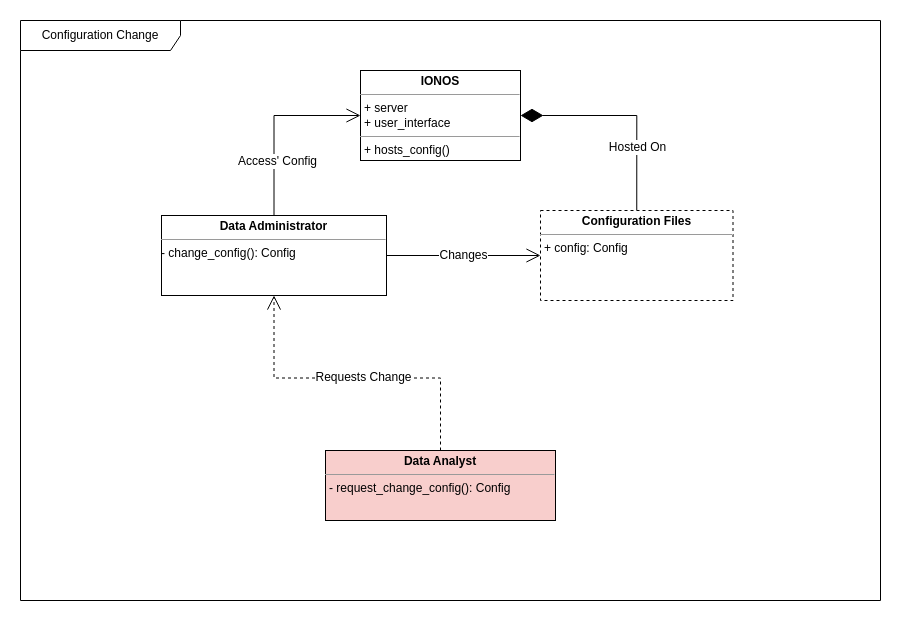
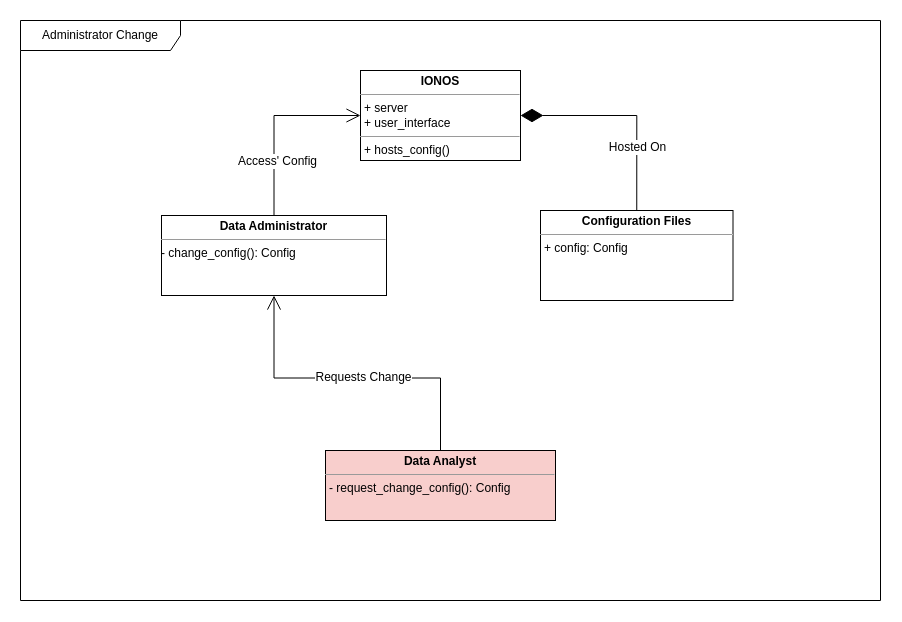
(101, 36) -> (101, 36)
(462, 256) -> none
(637, 256) -> (637, 256)
(274, 358) -> (274, 358)
